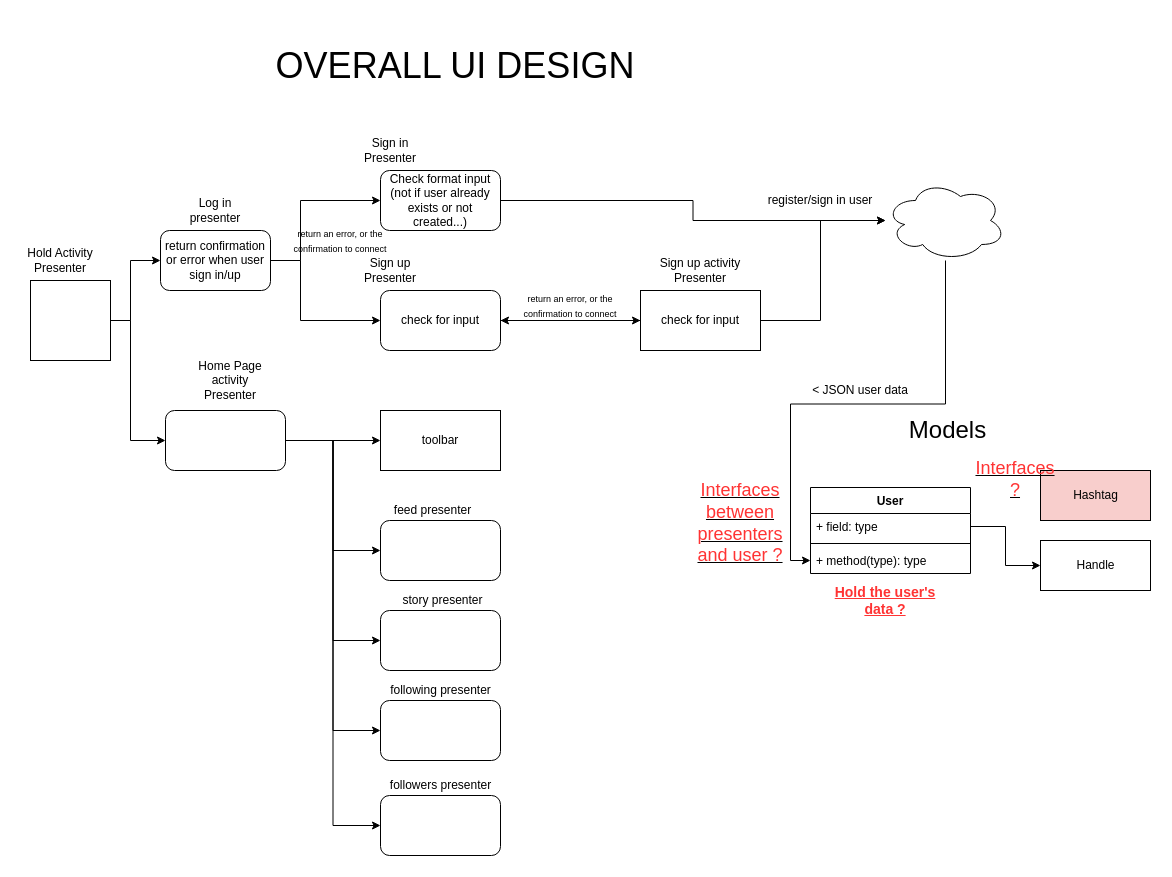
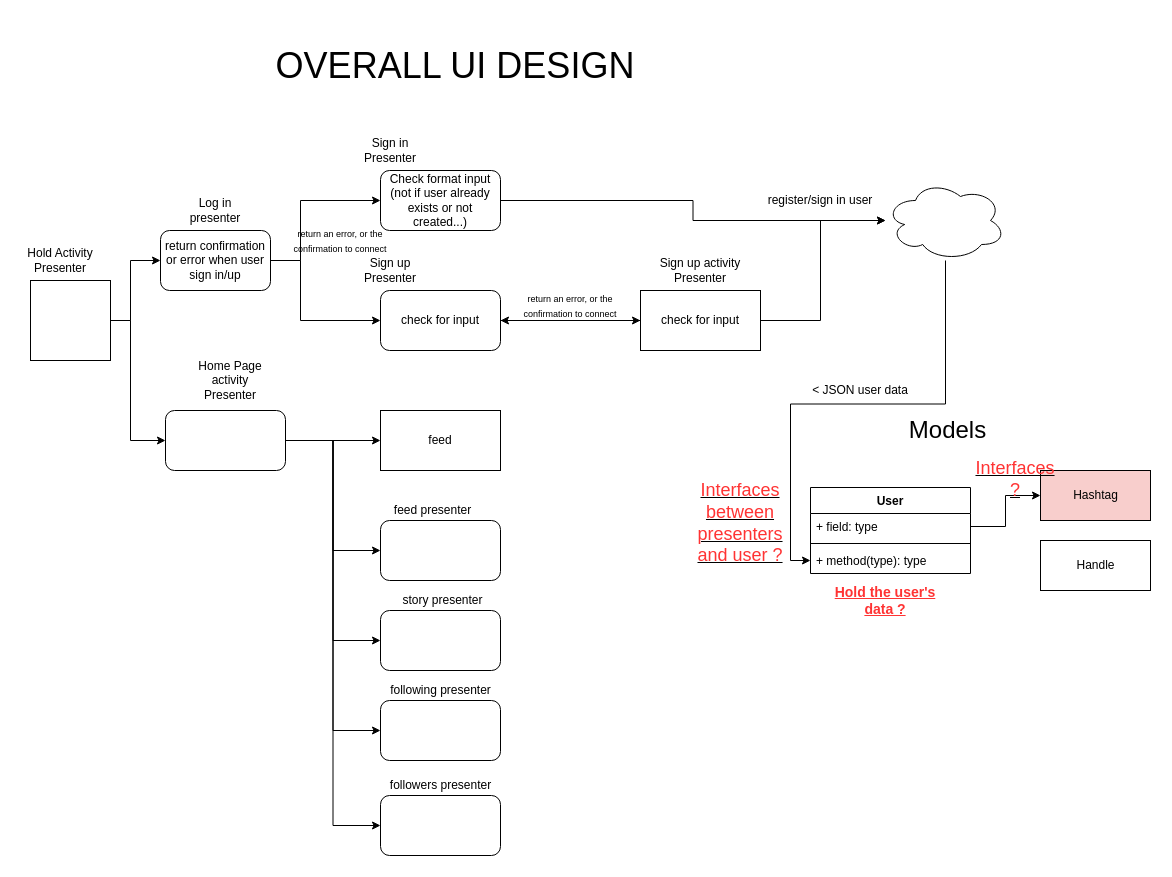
(441, 441) -> (441, 441)
(1006, 559) -> (1006, 499)
